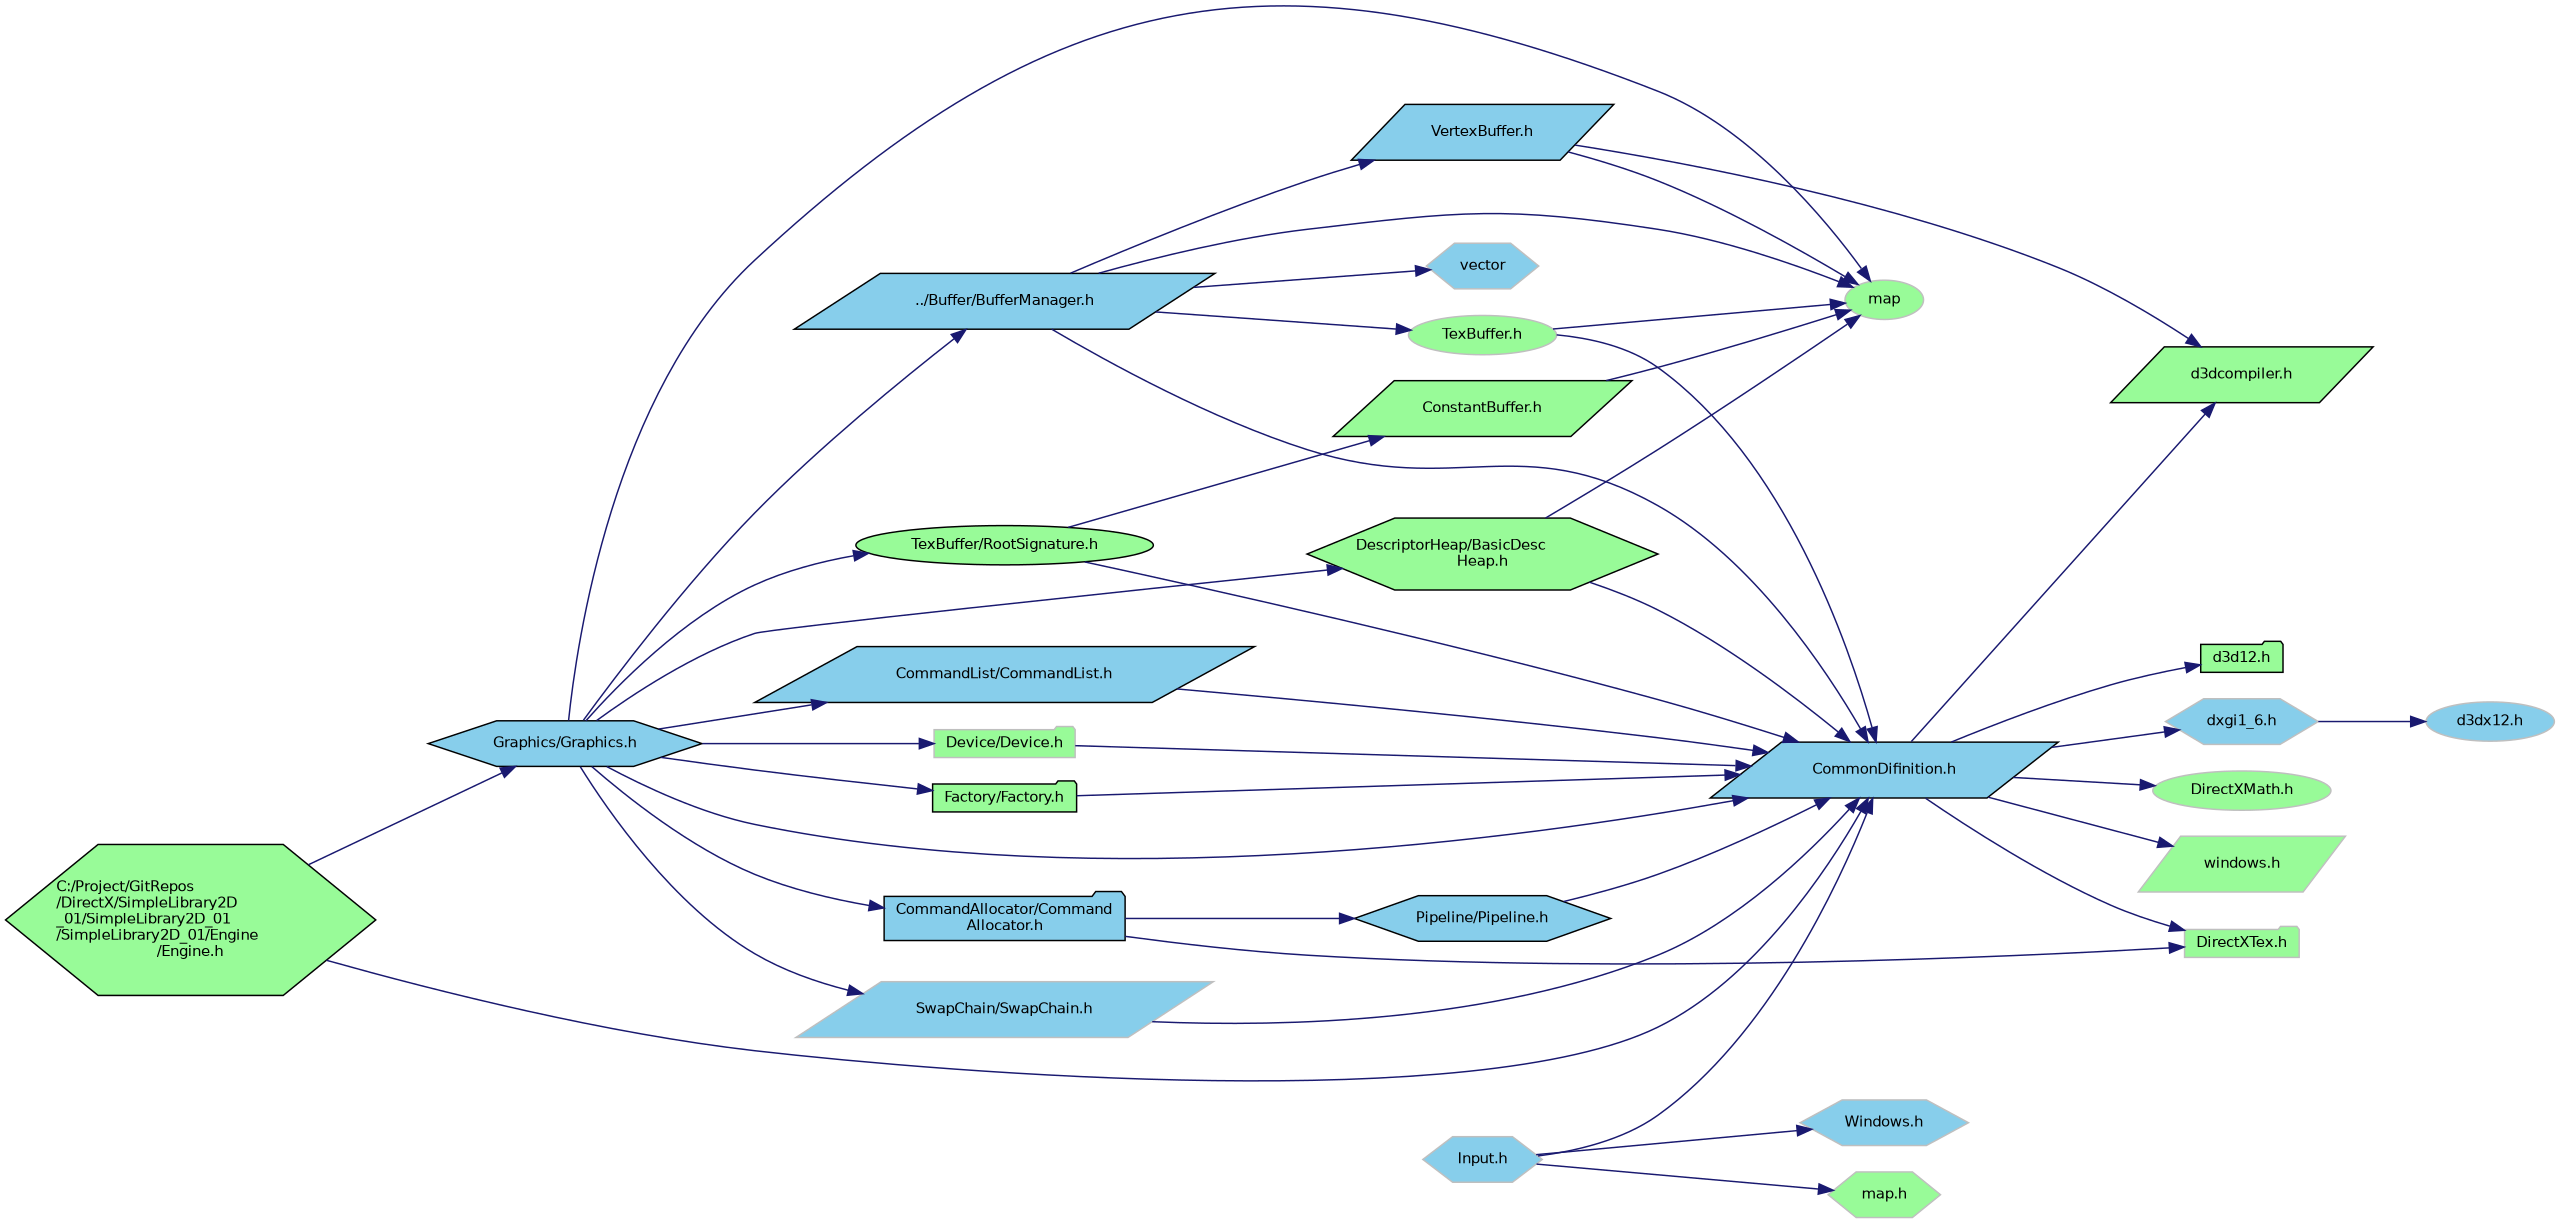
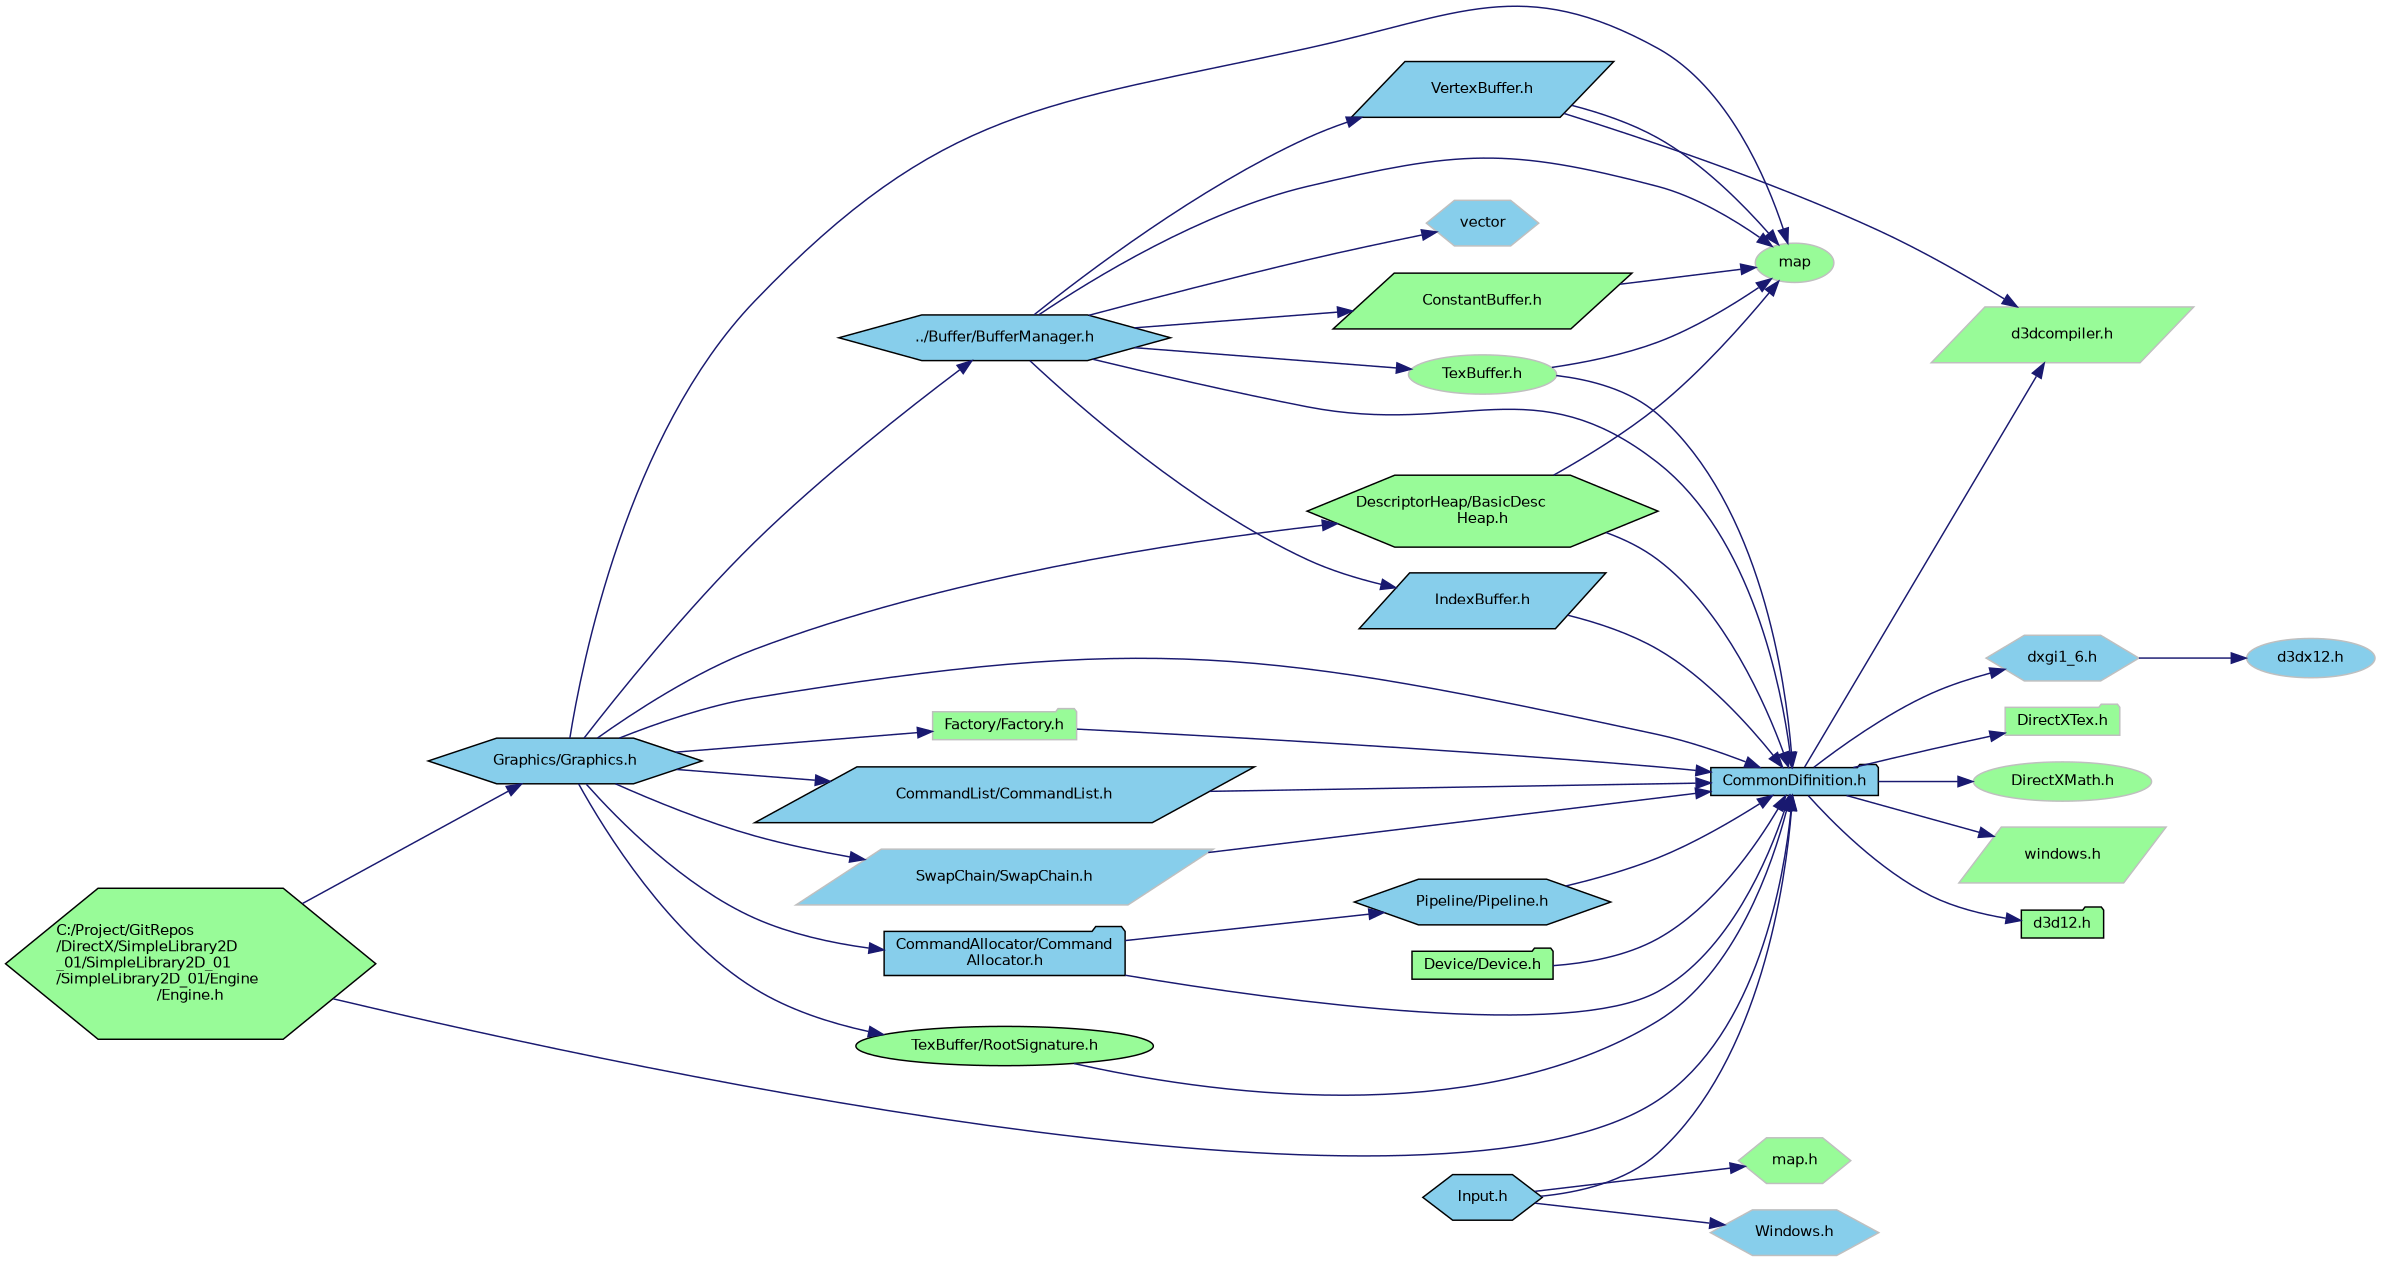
(1005, 301) -> (1005, 338)
(2242, 375) -> (2063, 335)
(1219, 484) -> (1236, 320)
none -> (1483, 601)
(811, 744) -> none
(1005, 744) -> (1483, 965)
(1884, 770) -> (1795, 782)
(1005, 798) -> (1005, 726)
(1673, 964) -> (1505, 1015)
(1483, 1159) -> (1483, 1197)
